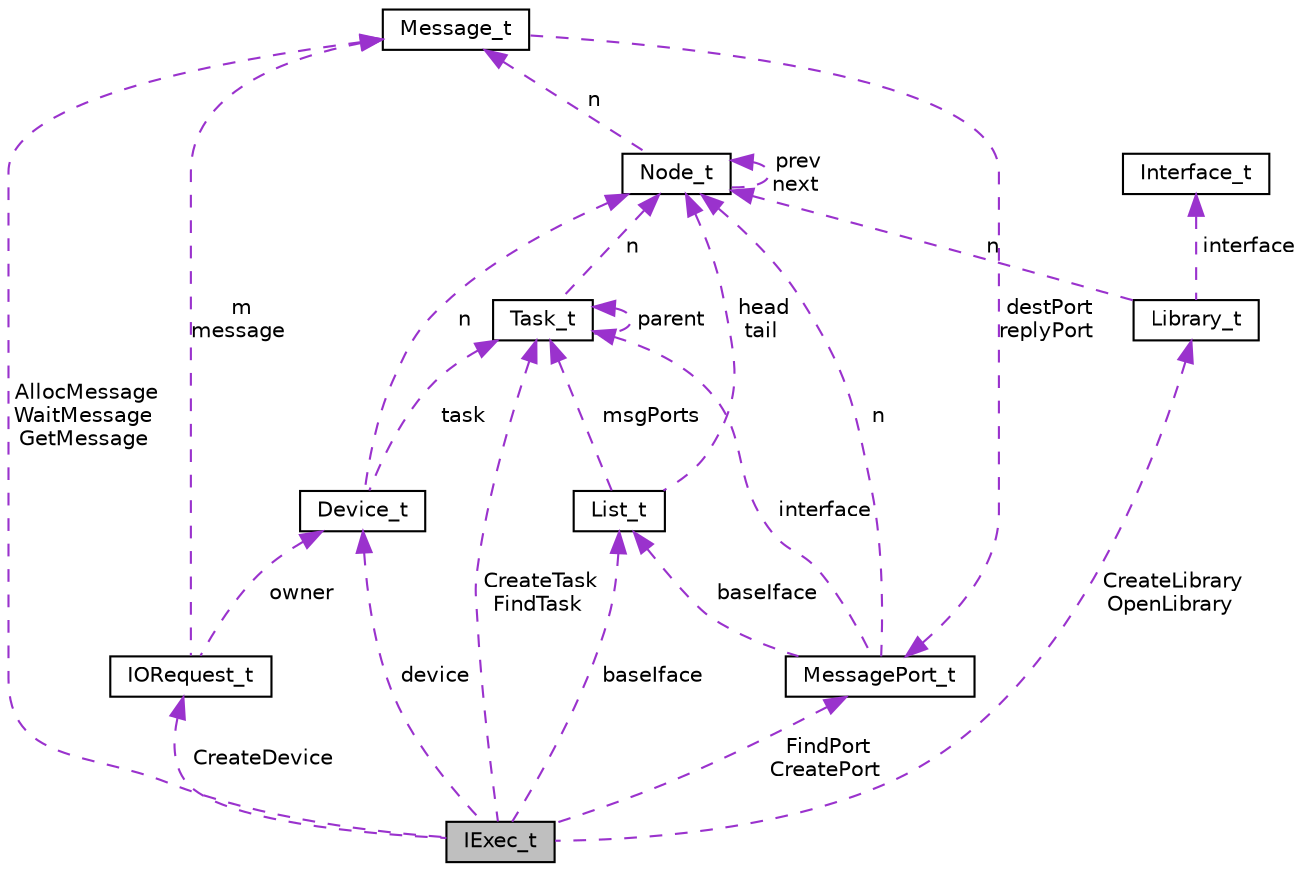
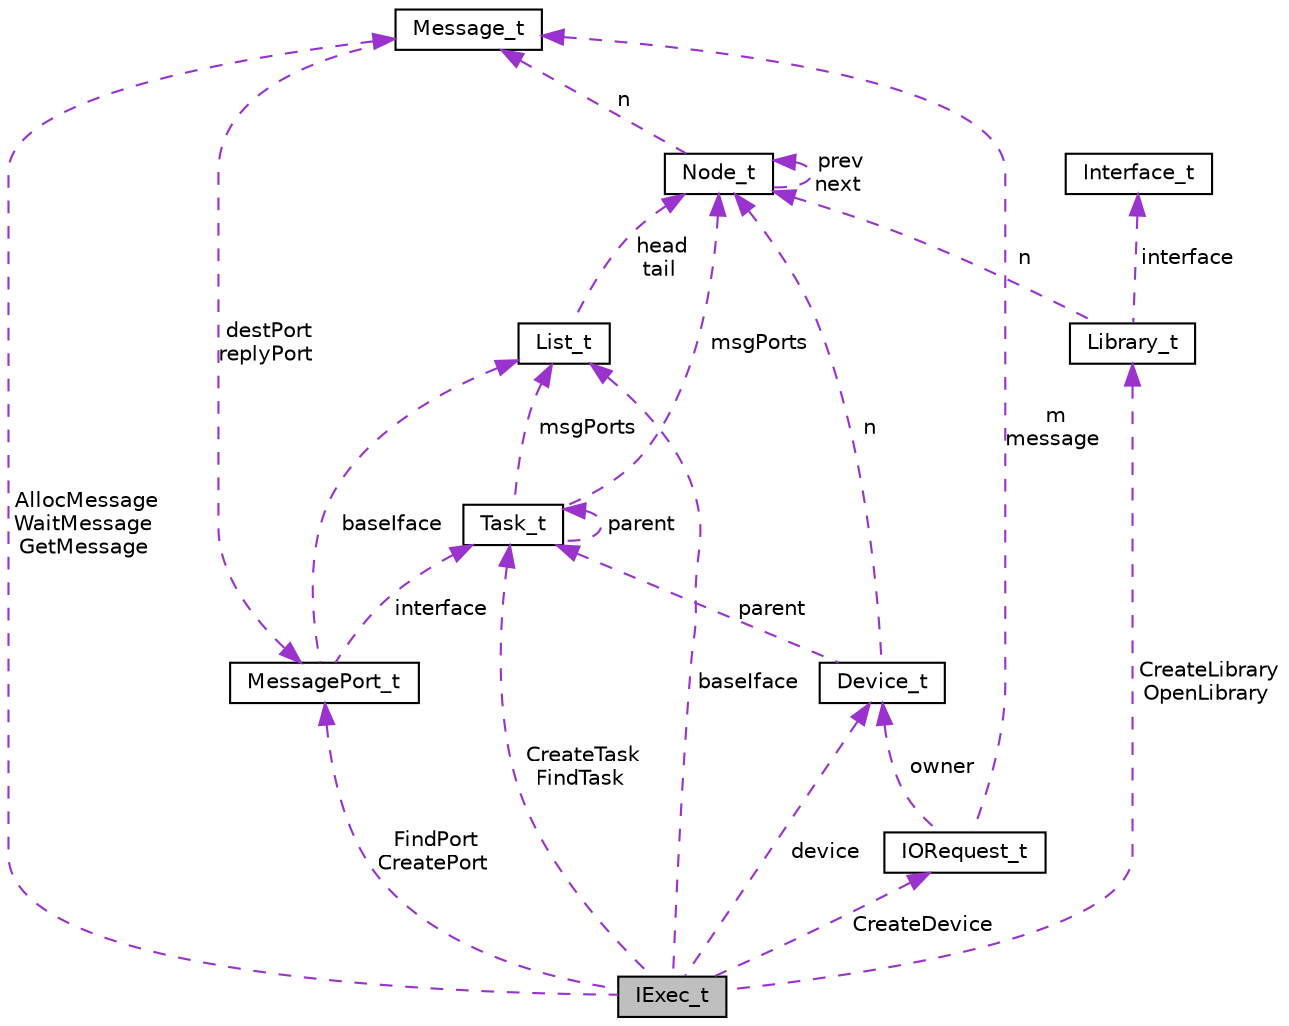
(630, 247) -> (756, 344)
(854, 411) -> none
(461, 417) -> (769, 610)
(585, 426) -> (523, 443)
